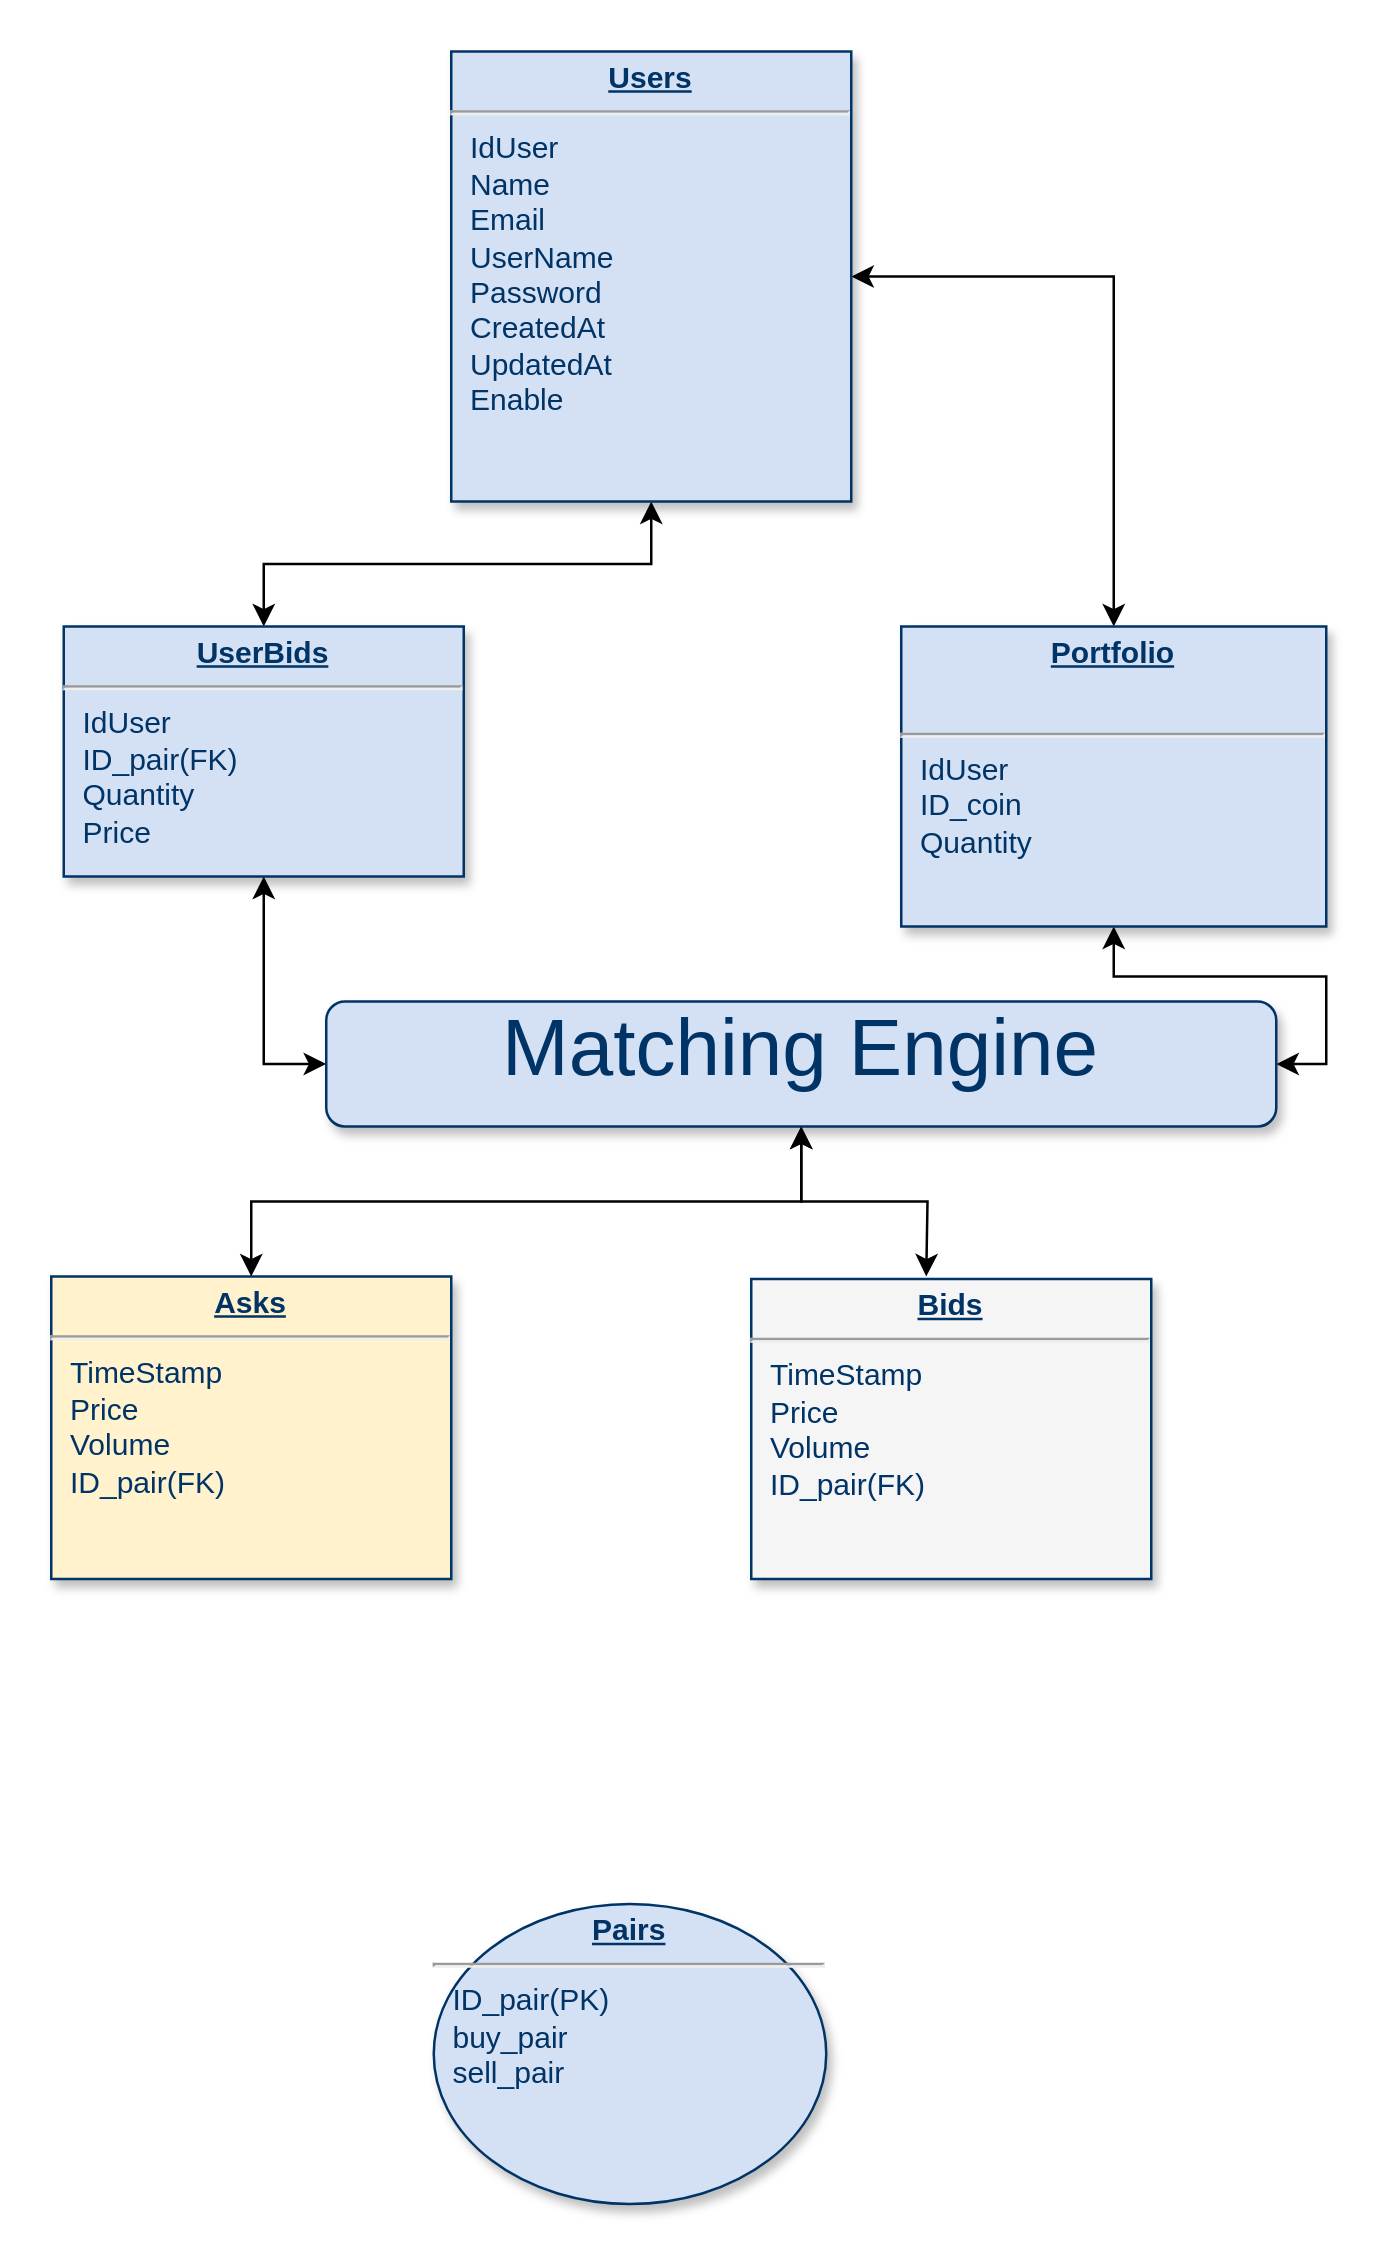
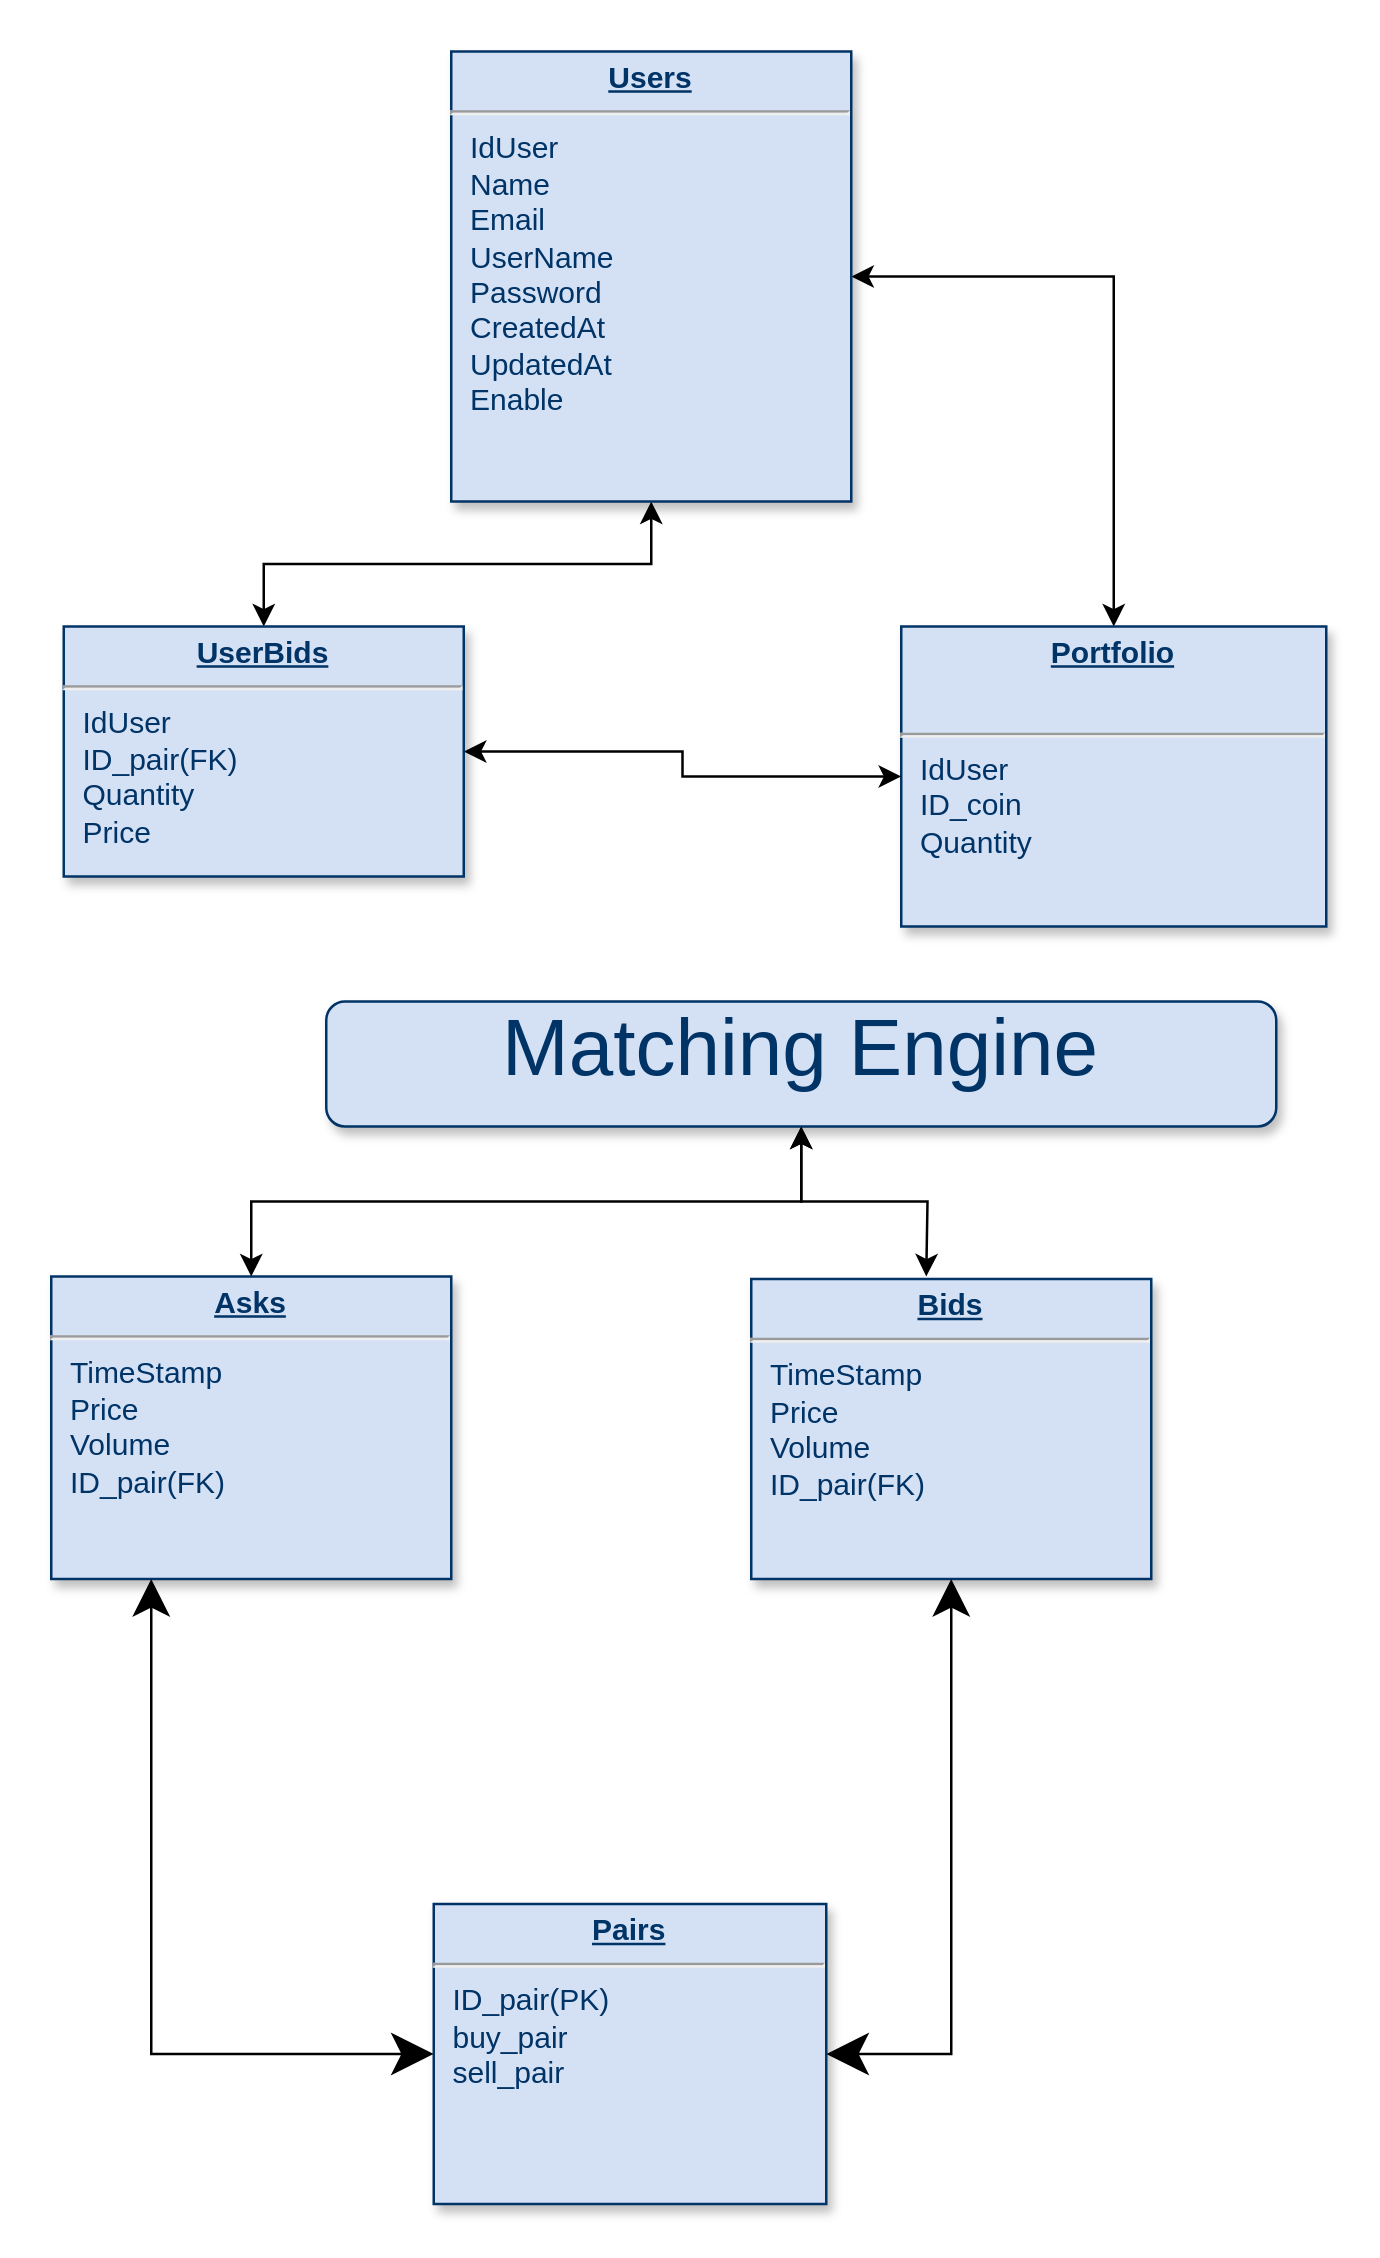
(1263, 976) -> none
(264, 1001) -> (683, 763)
(251, 1428) -> (251, 1428)
(951, 1429) -> (951, 1429)
none -> (951, 1877)
none -> (151, 1956)
(630, 2054) -> (630, 2054)
